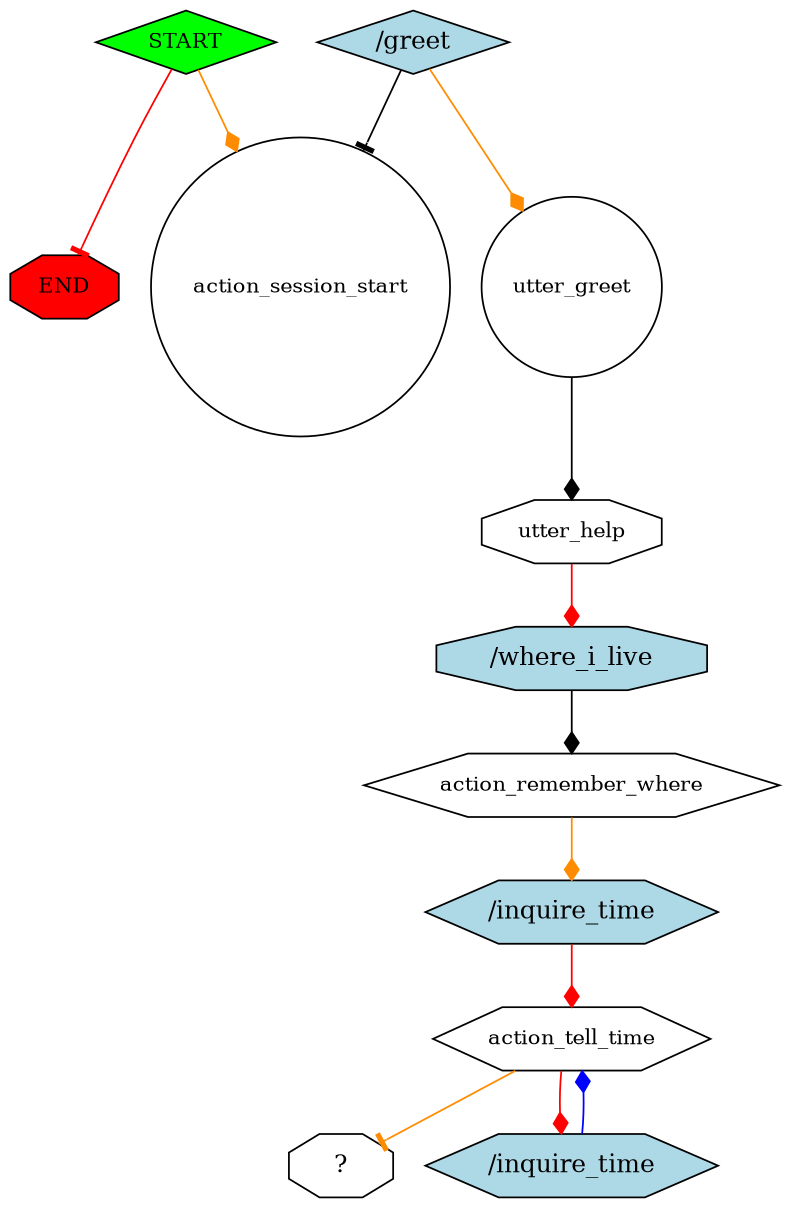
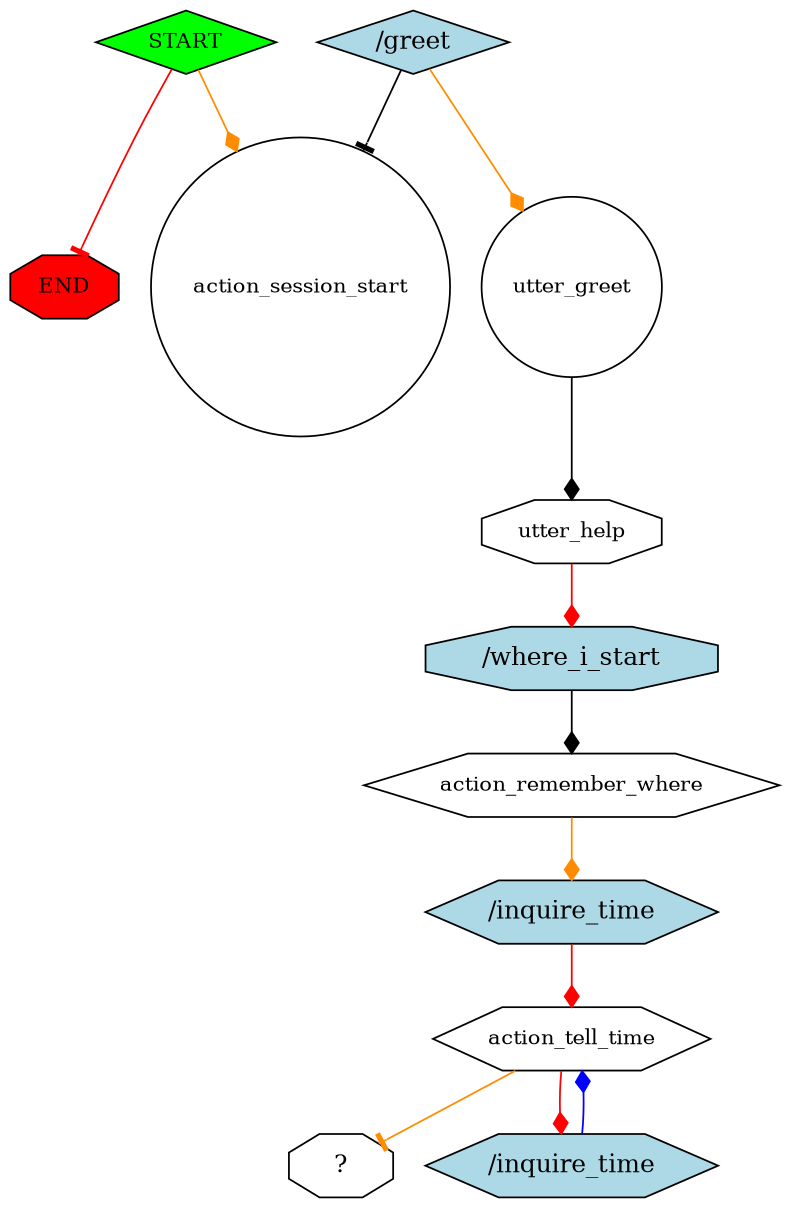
(572, 658) -> (572, 658)
